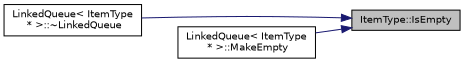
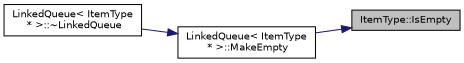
(241, 16) -> (155, 31)
